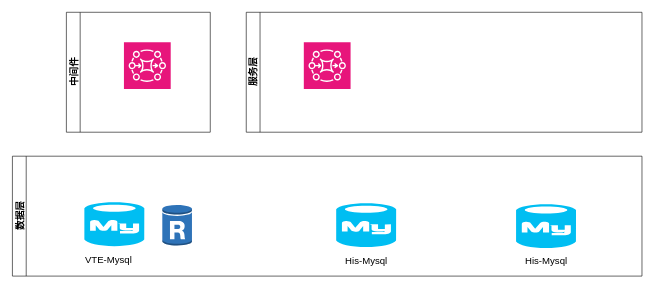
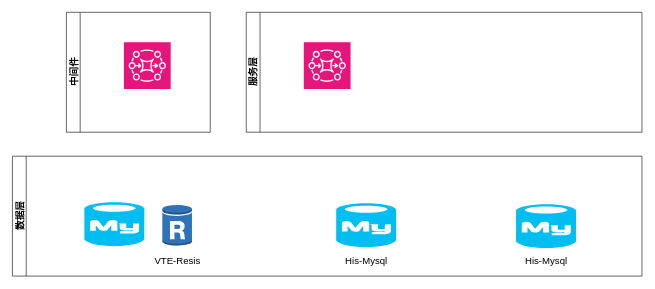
(108, 260) -> none
none -> (177, 261)
